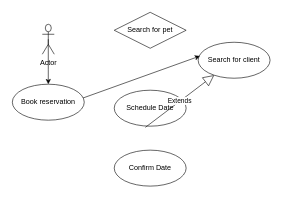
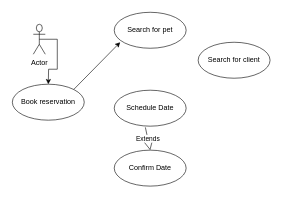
(150, 30) -> (150, 30)
(48, 39) -> (39, 39)
none -> (85, 78)
(140, 78) -> none
(175, 105) -> (147, 134)
